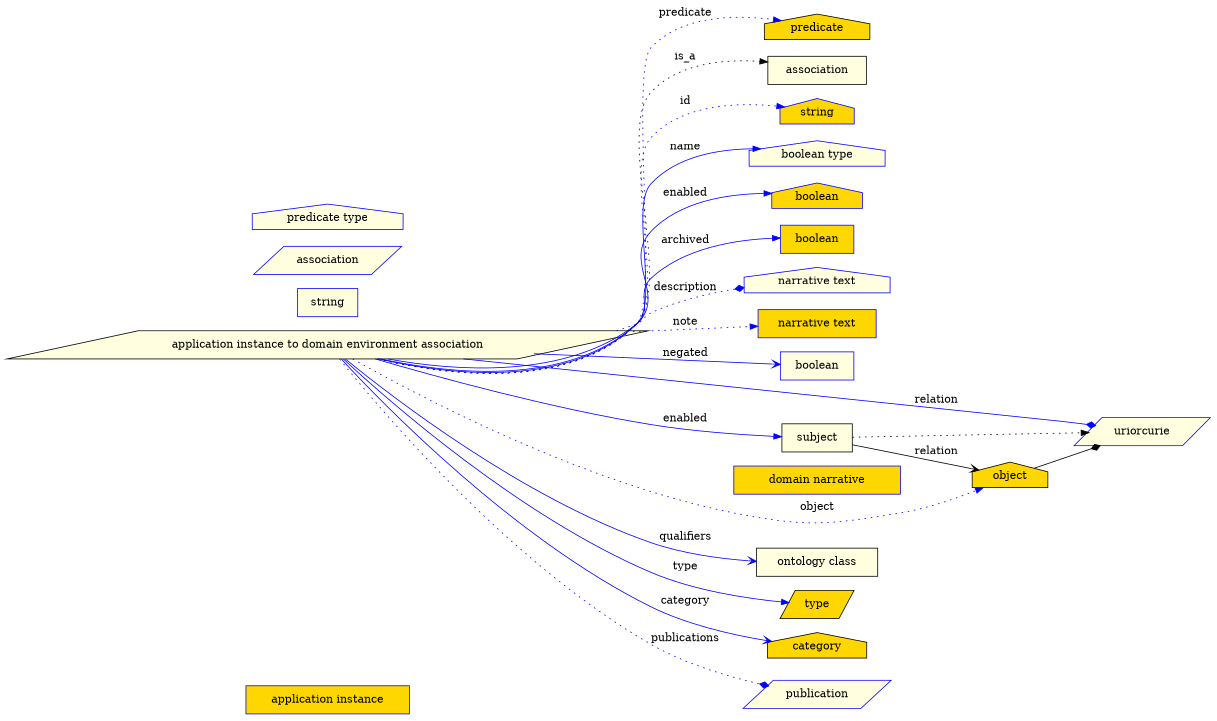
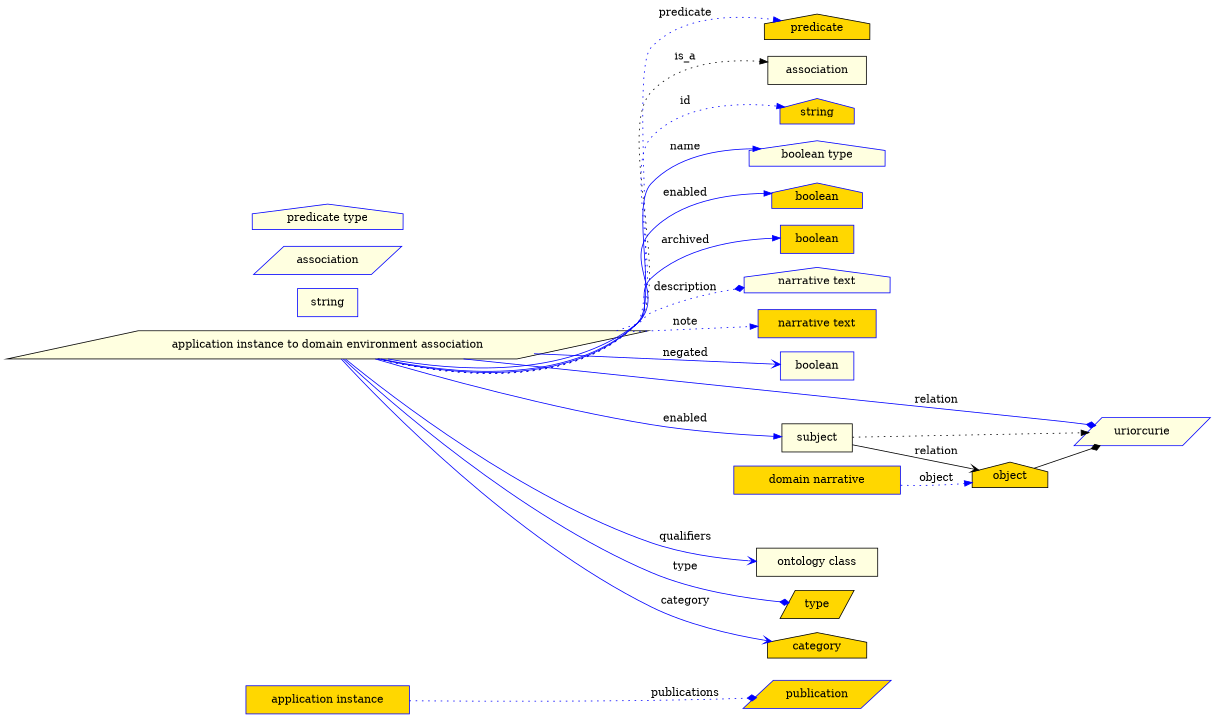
(654, 492) -> (933, 485)
(545, 515) -> (545, 515)
(526, 554) -> (578, 701)
(817, 694) -> (817, 694)
